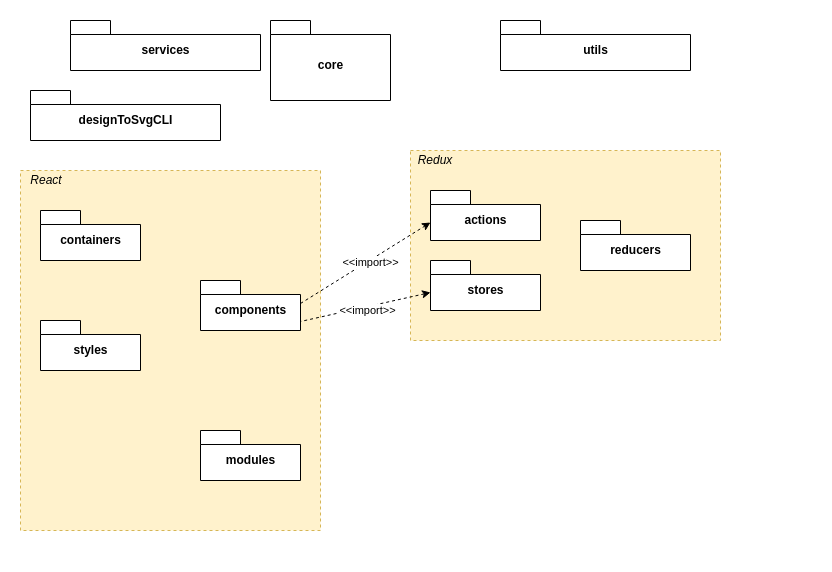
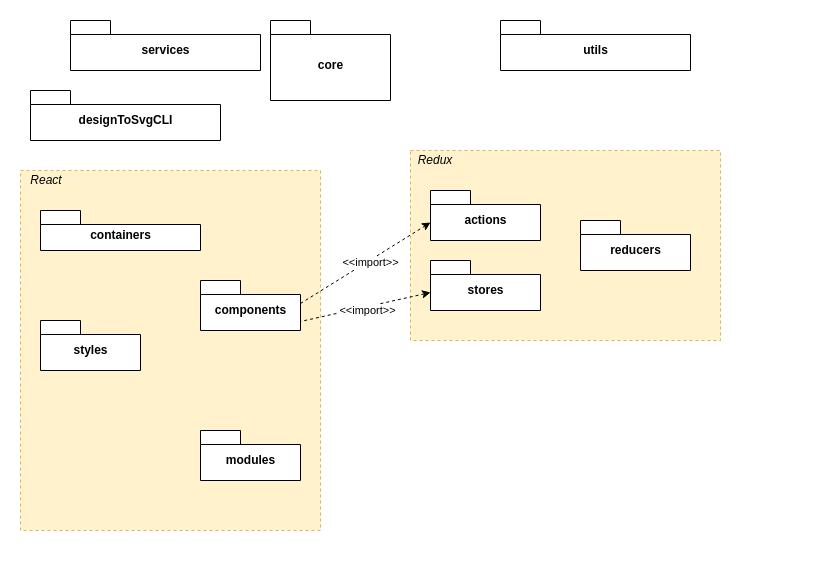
(91, 236) -> (121, 231)
